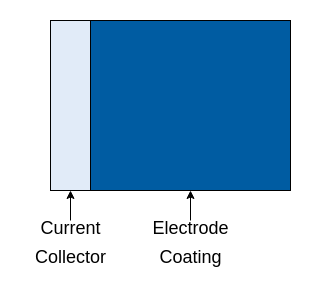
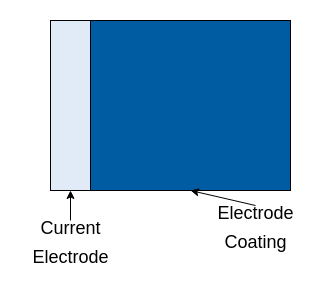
(71, 241) -> (71, 241)
(191, 241) -> (256, 226)
